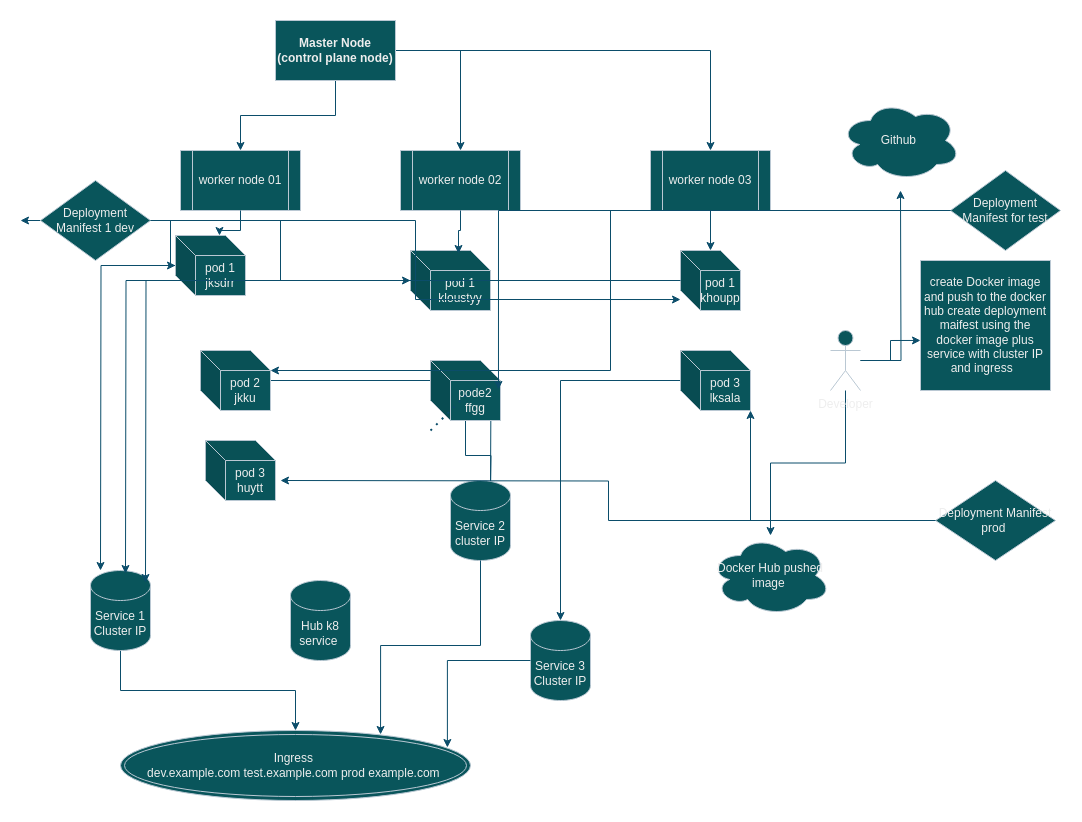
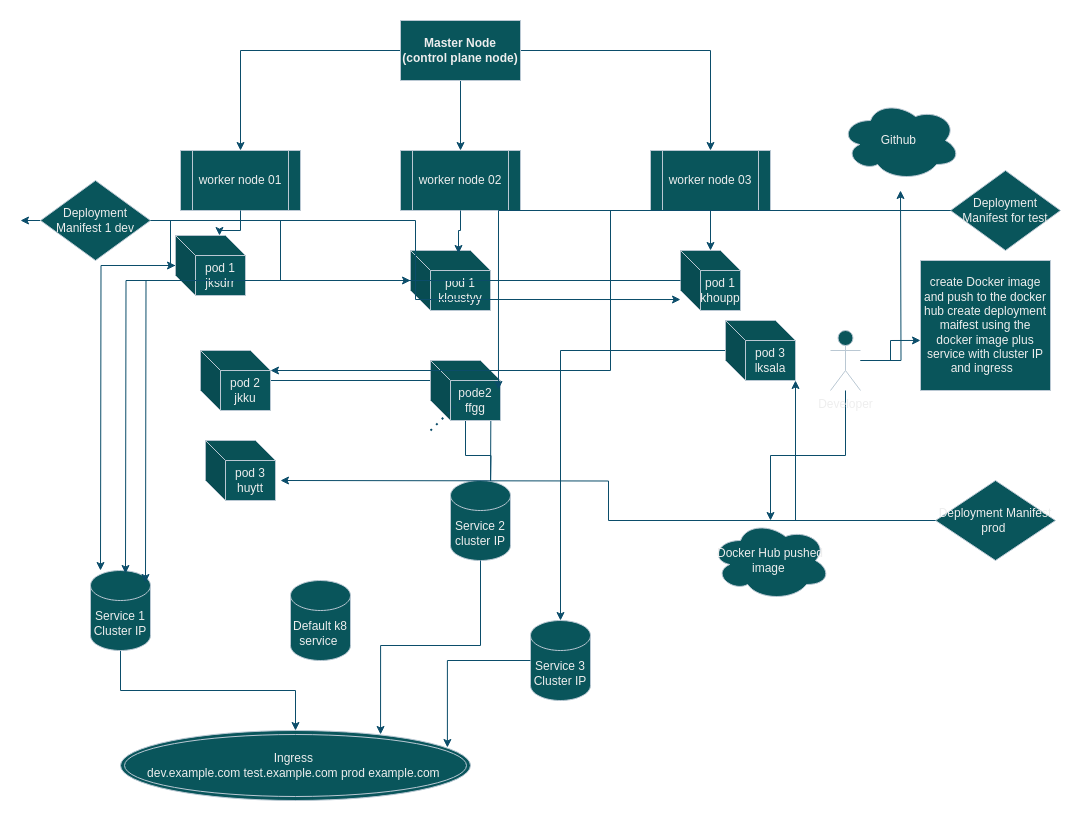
(336, 51) -> (461, 51)
(716, 381) -> (761, 351)
(771, 576) -> (771, 561)
(321, 634) -> (321, 634)
